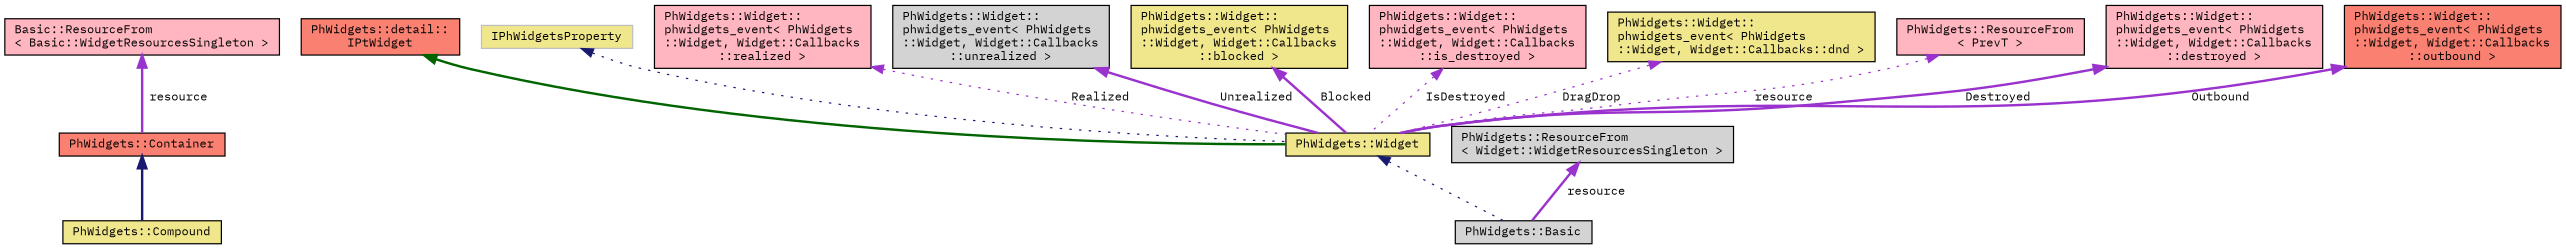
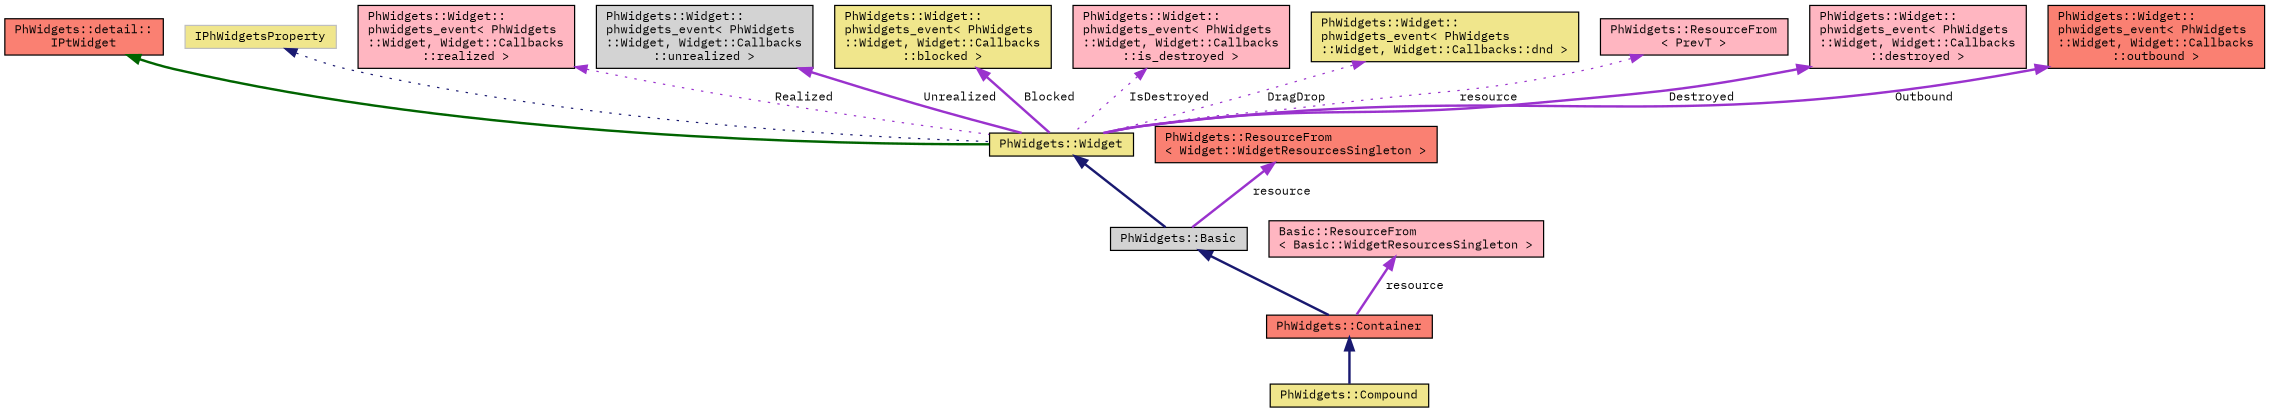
(1593, 145) -> (1296, 145)
(1446, 191) -> (1125, 196)
none -> (1270, 285)
